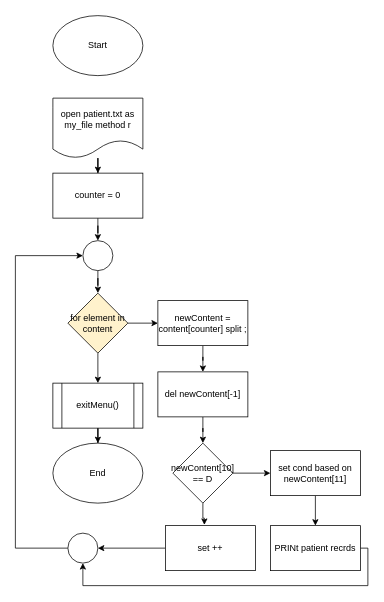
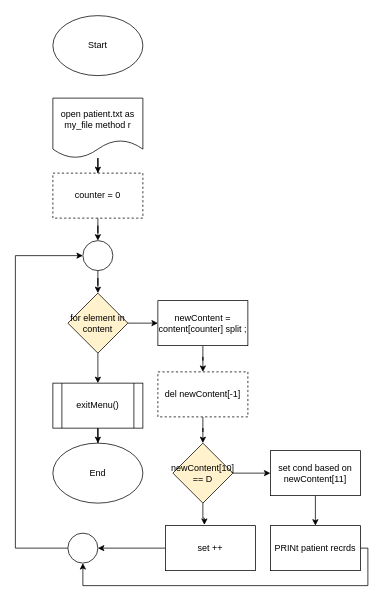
(98, 195) -> (98, 195)
(203, 394) -> (203, 394)
(203, 473) -> (203, 473)
